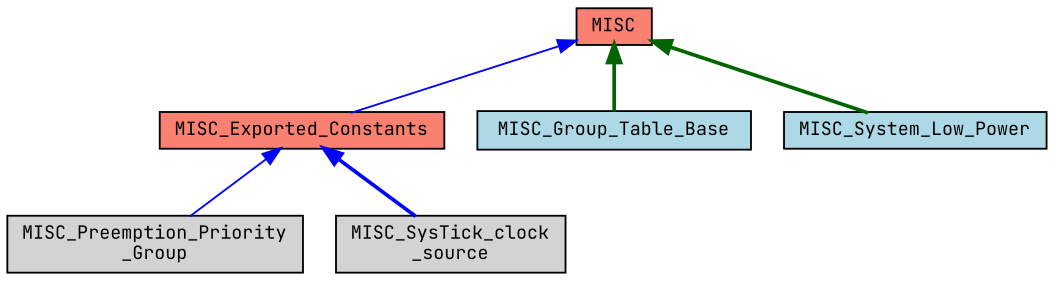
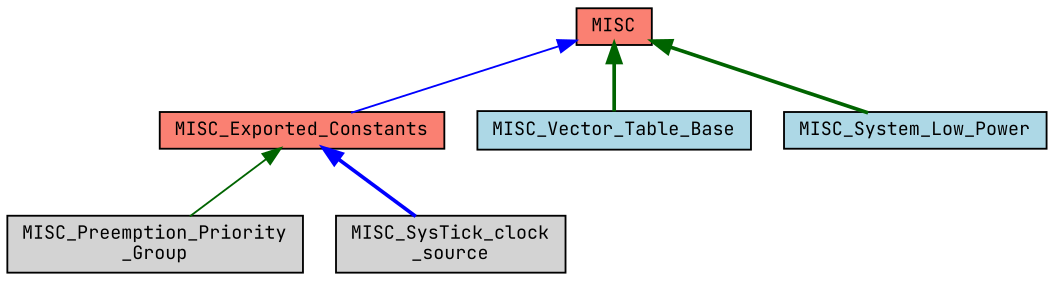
(614, 130) -> (614, 130)
(228, 188) -> (228, 188)
